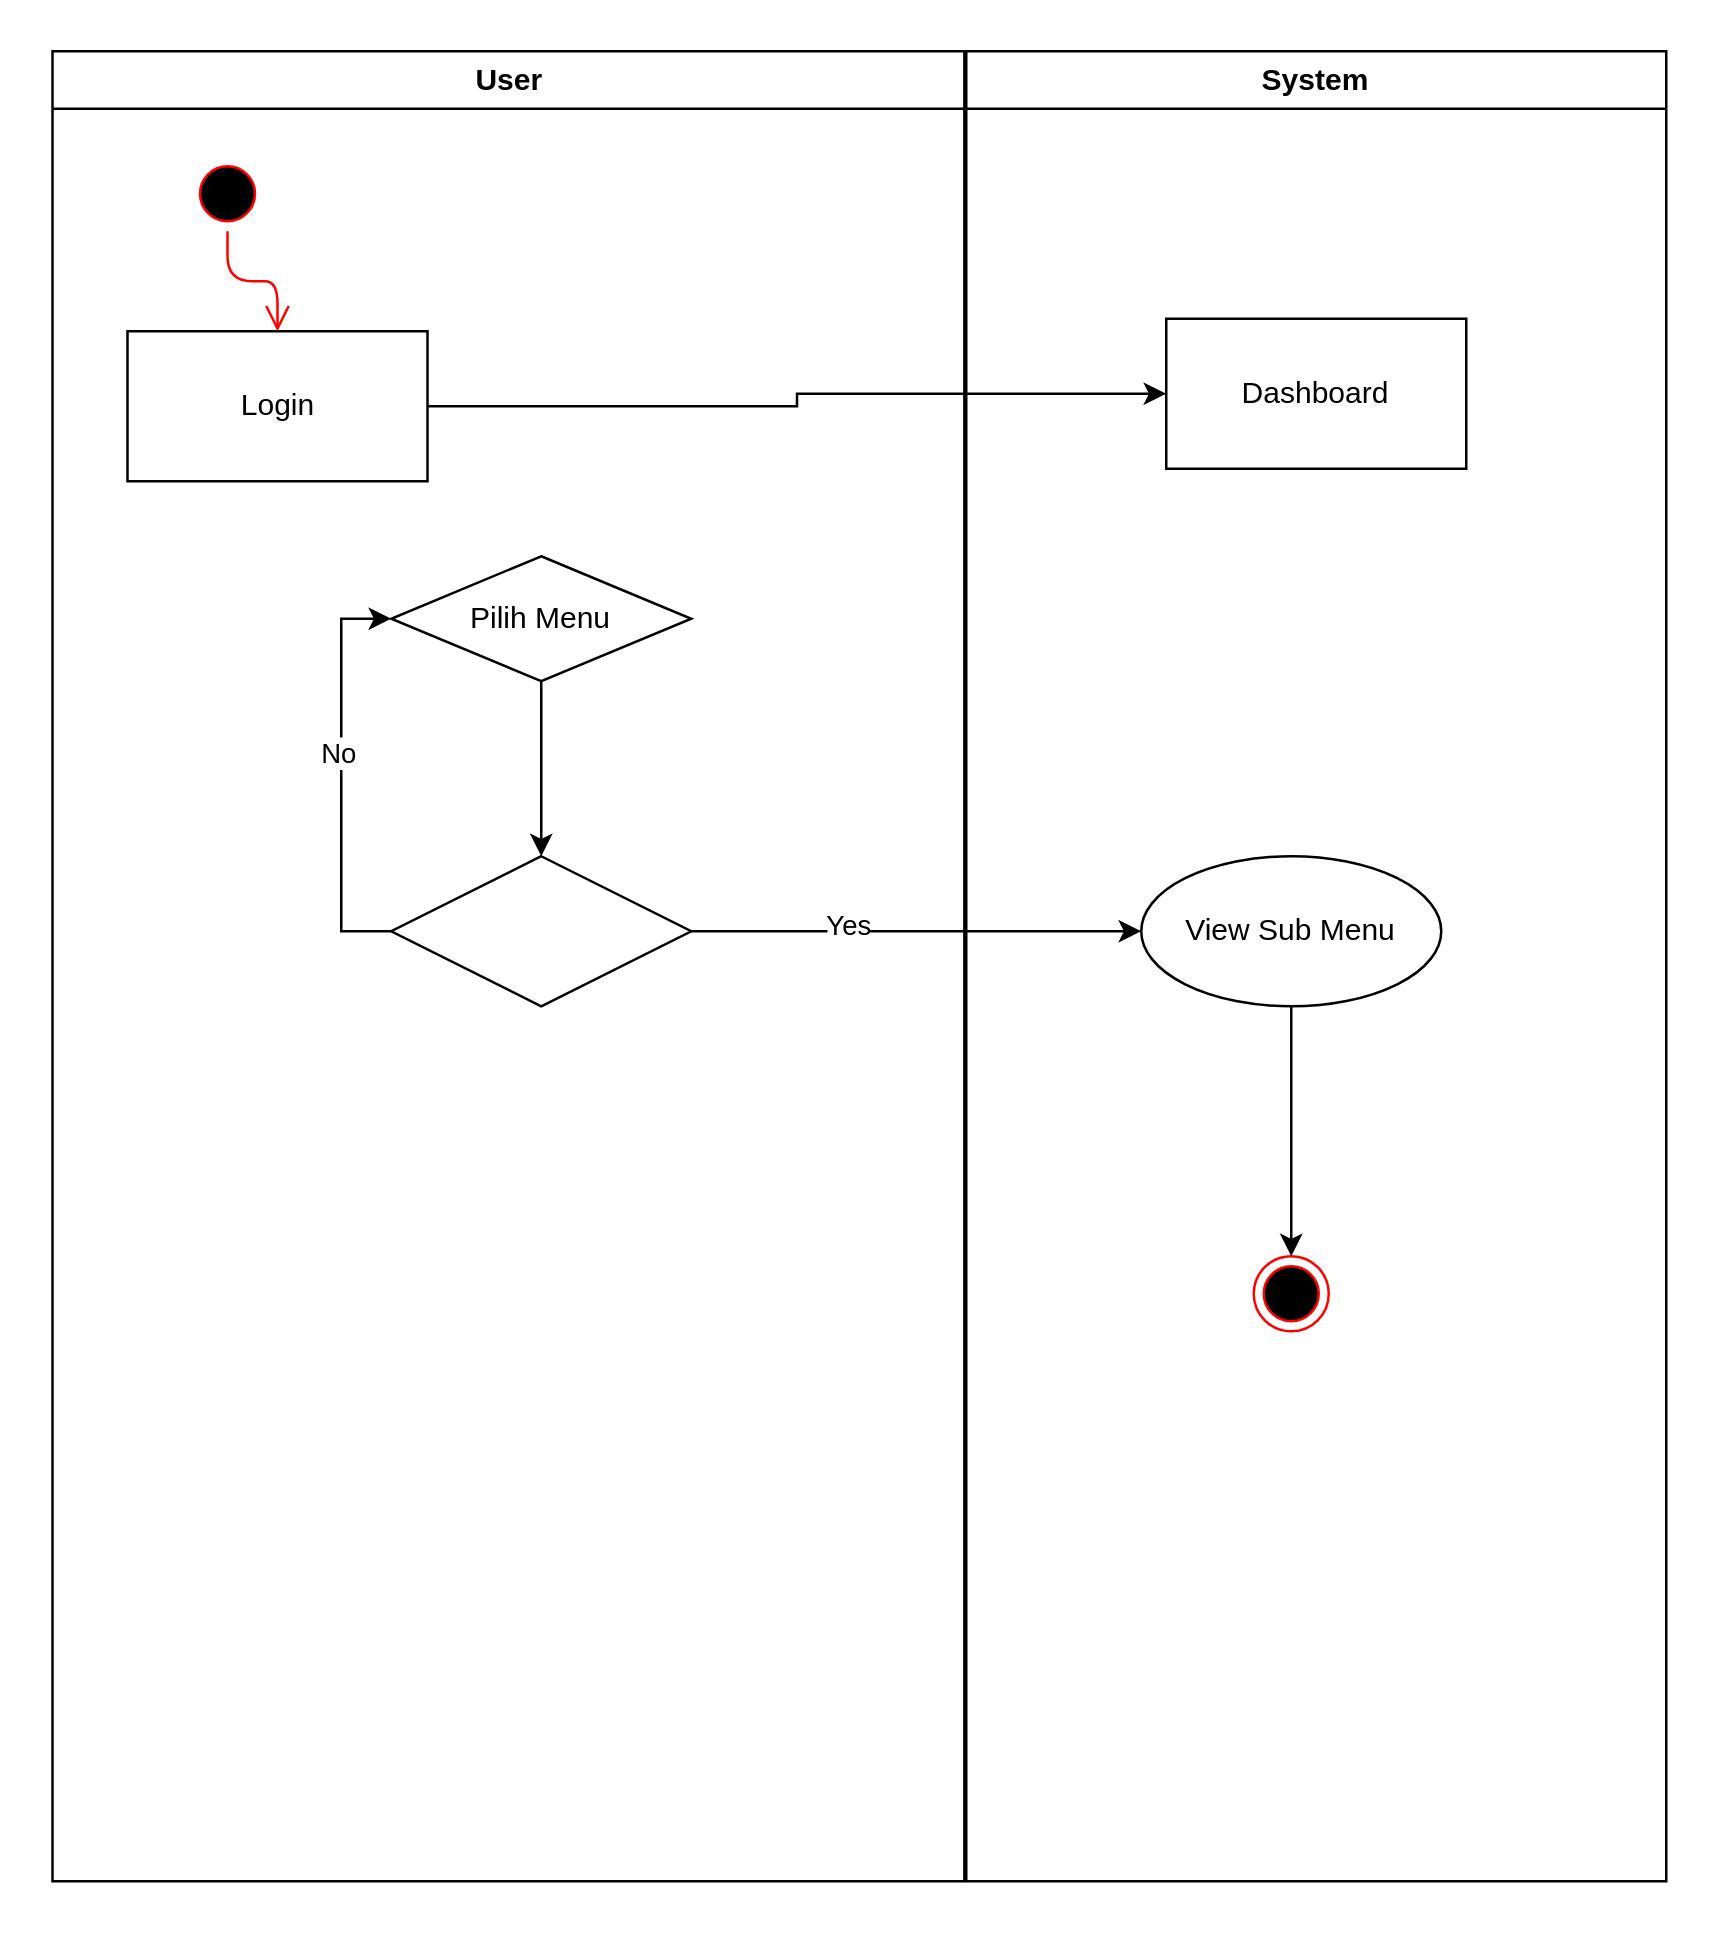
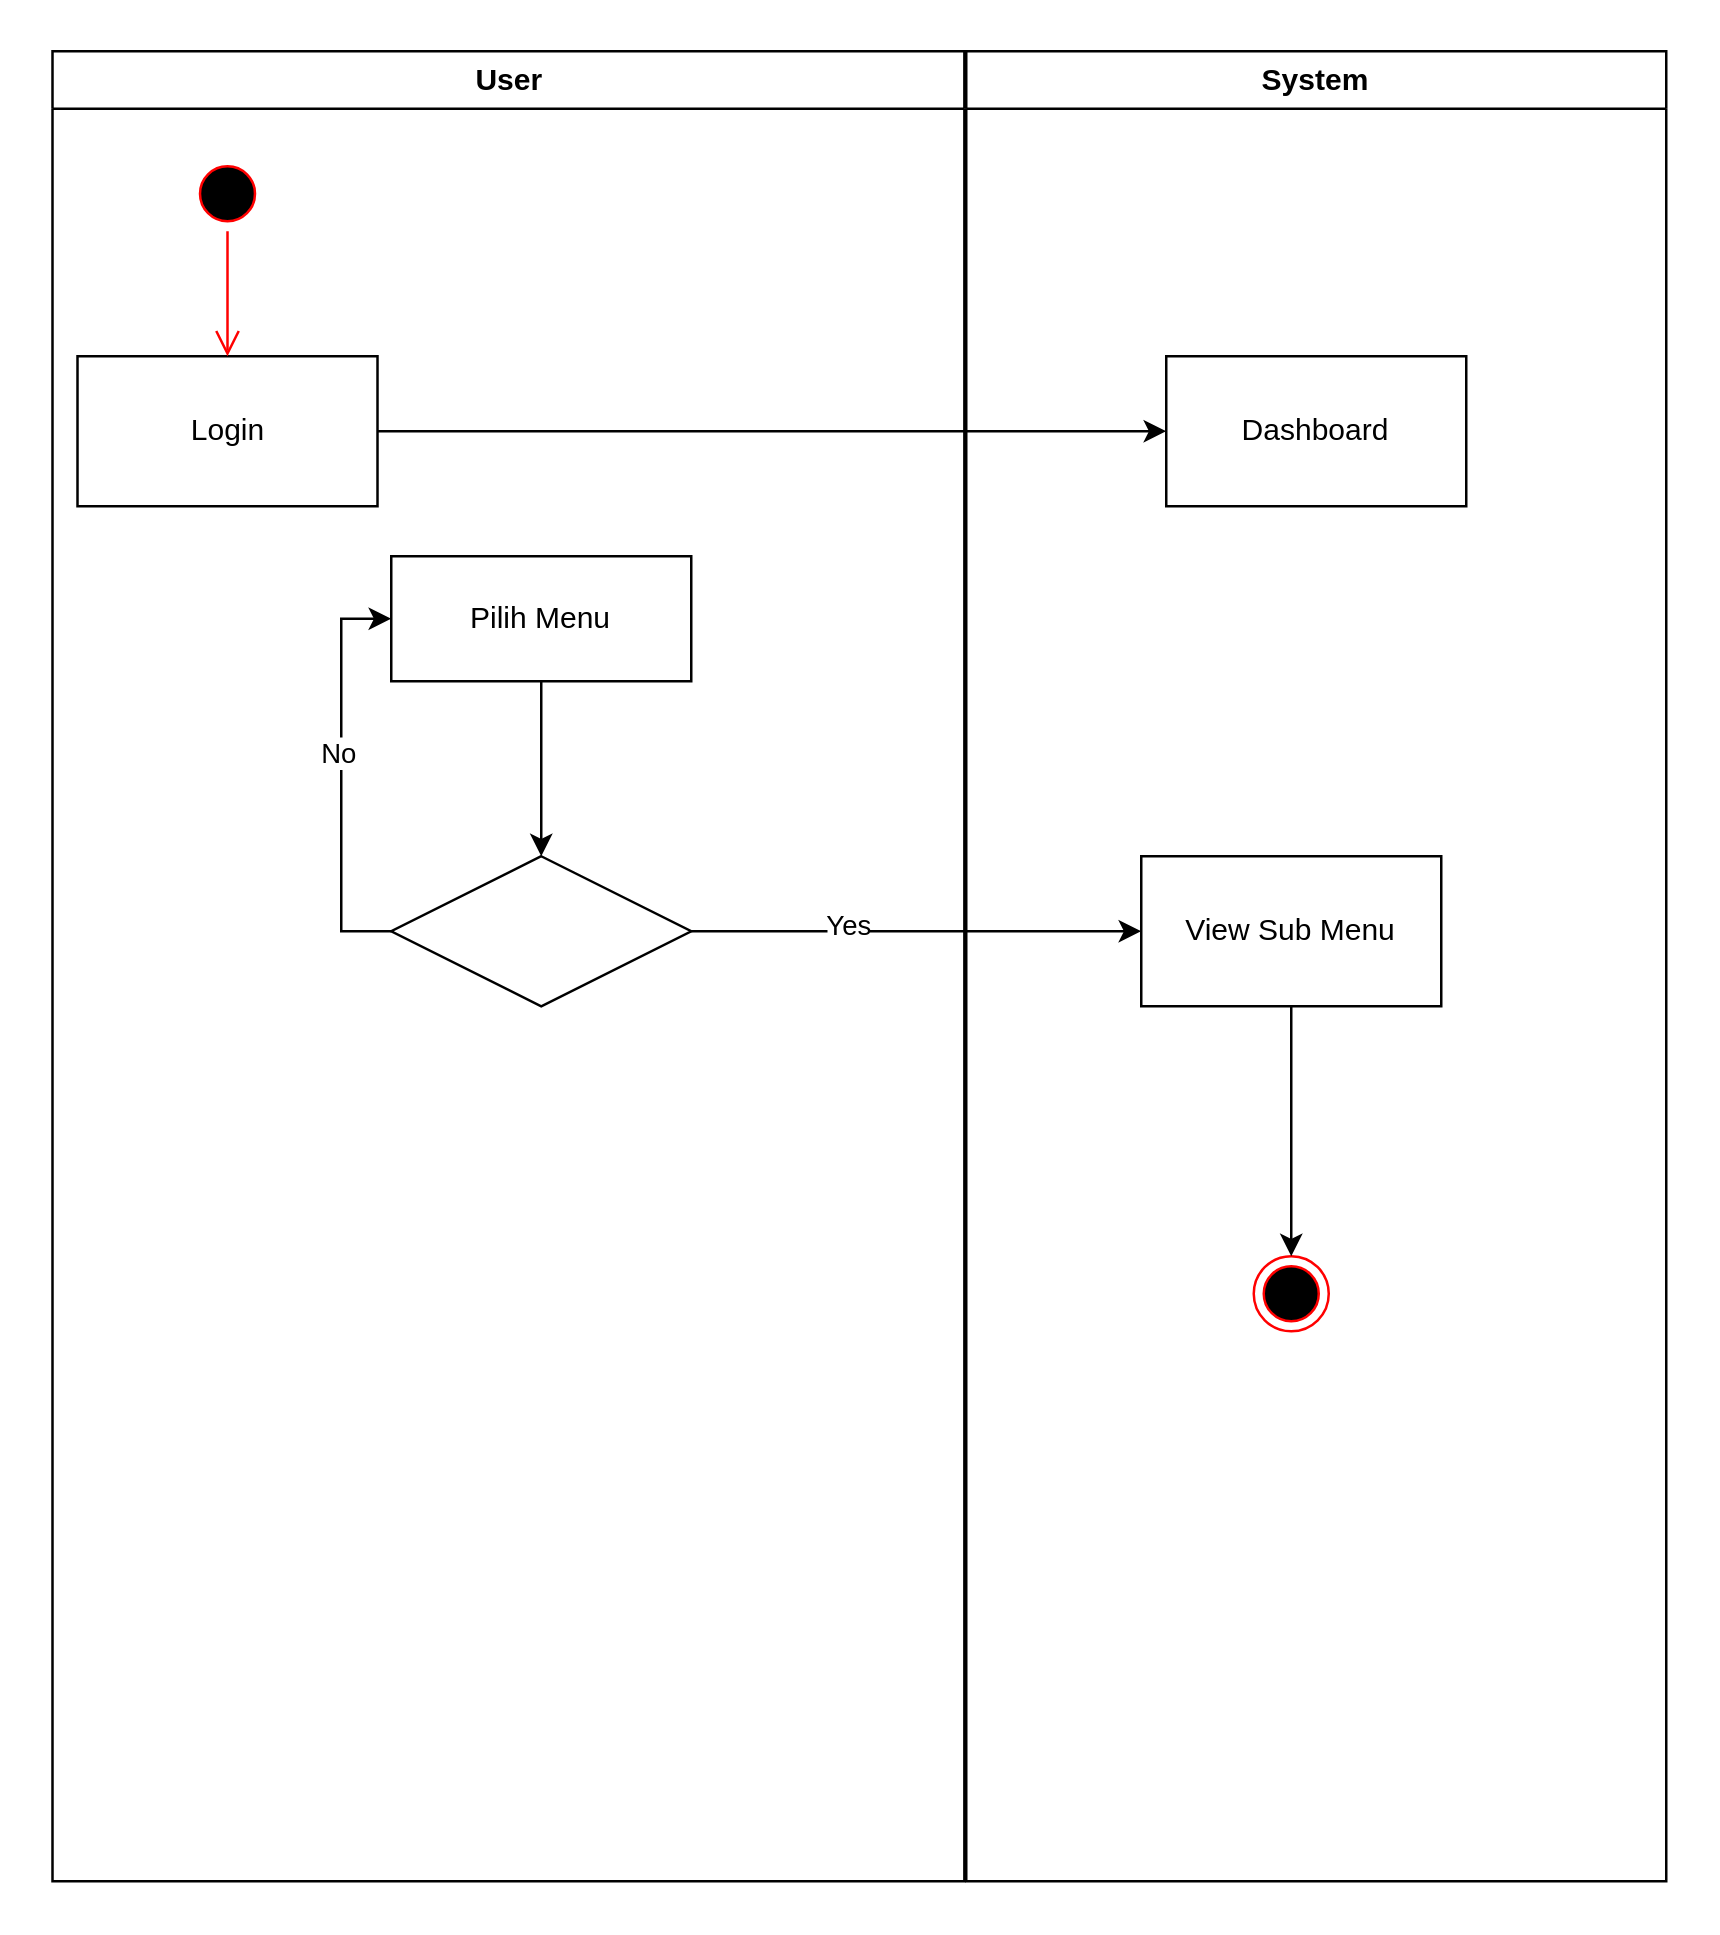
(1316, 394) -> (1316, 431)
(278, 406) -> (228, 431)
(541, 619) -> (541, 619)
(1291, 931) -> (1291, 931)
